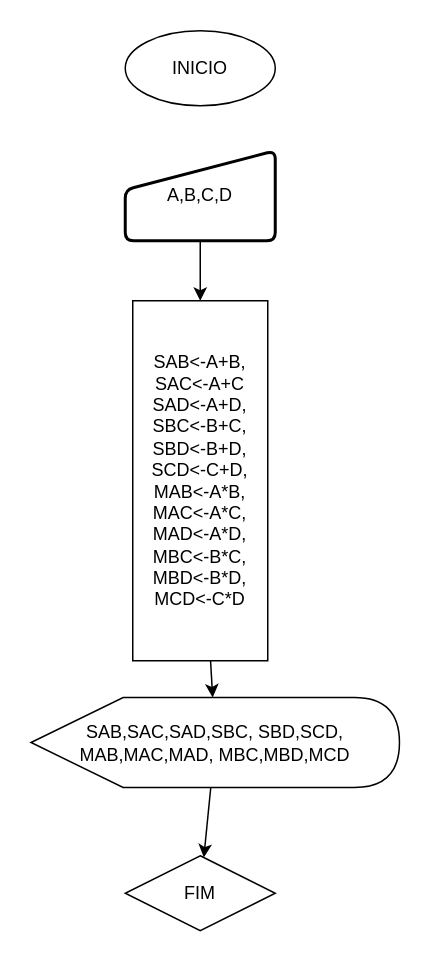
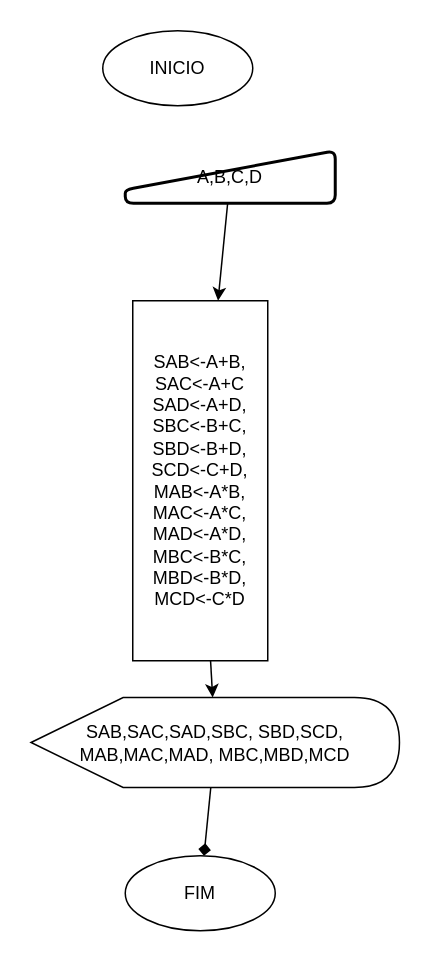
(200, 68) -> (178, 68)
(200, 196) -> (230, 177)
(205, 845) -> (205, 843)
(200, 893) -> (200, 893)
